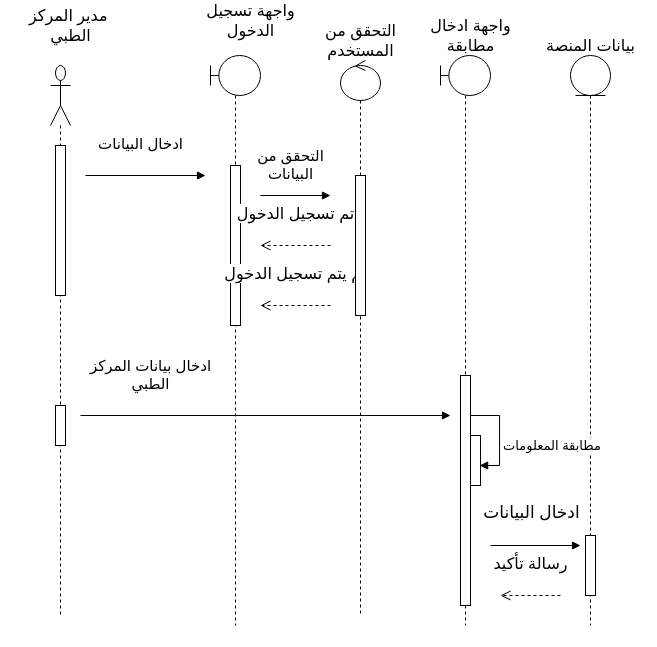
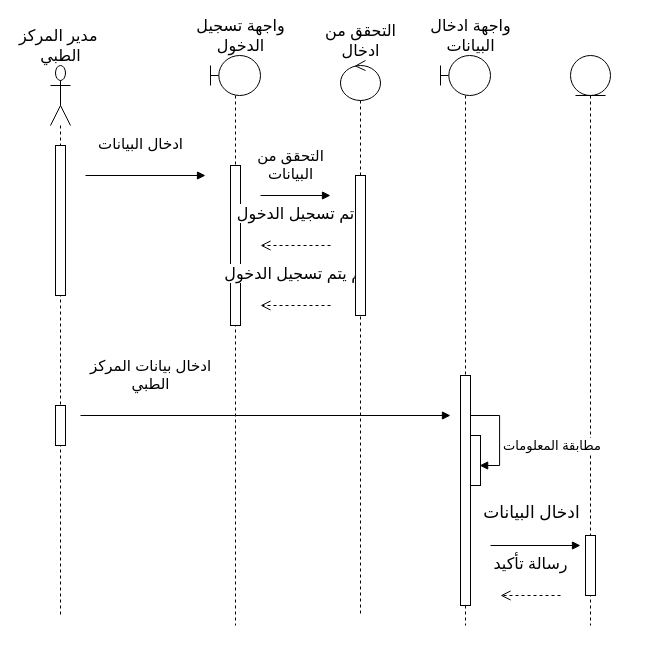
(251, 21) -> (241, 36)
(71, 26) -> (61, 46)
(471, 36) -> (471, 36)
(361, 41) -> (361, 41)
(591, 46) -> none
